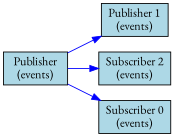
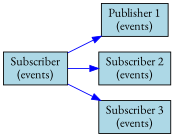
(36, 68) -> (36, 68)
(135, 117) -> (135, 117)
